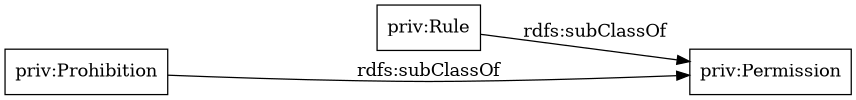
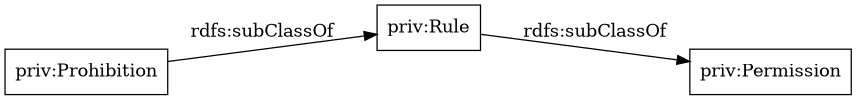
(422, 81) -> (266, 49)
